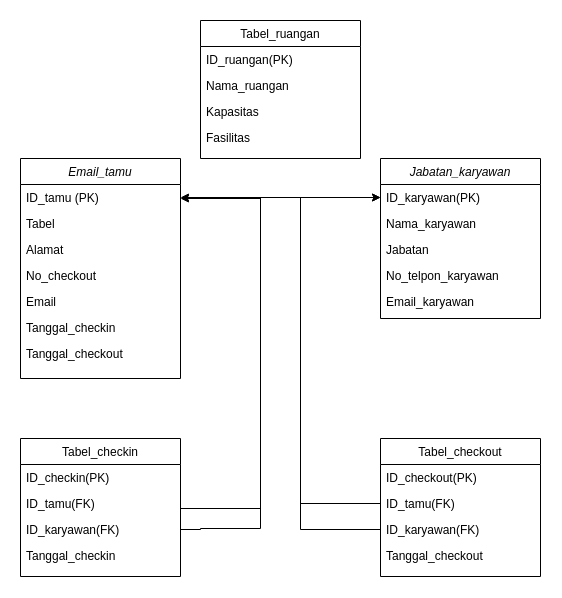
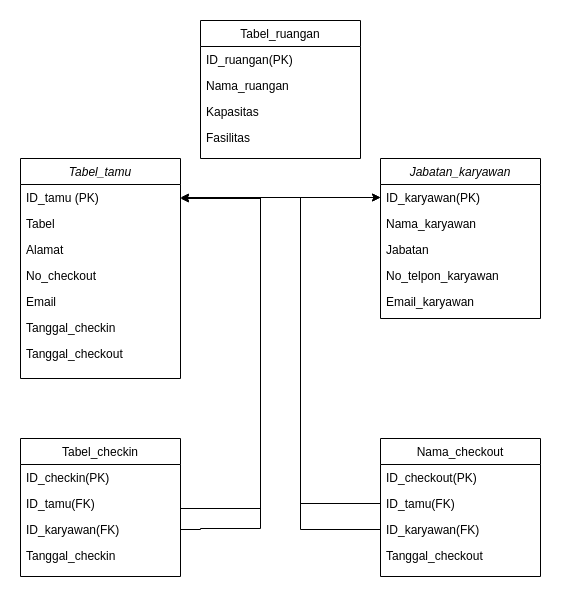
(100, 172) -> (100, 172)
(460, 452) -> (460, 452)
